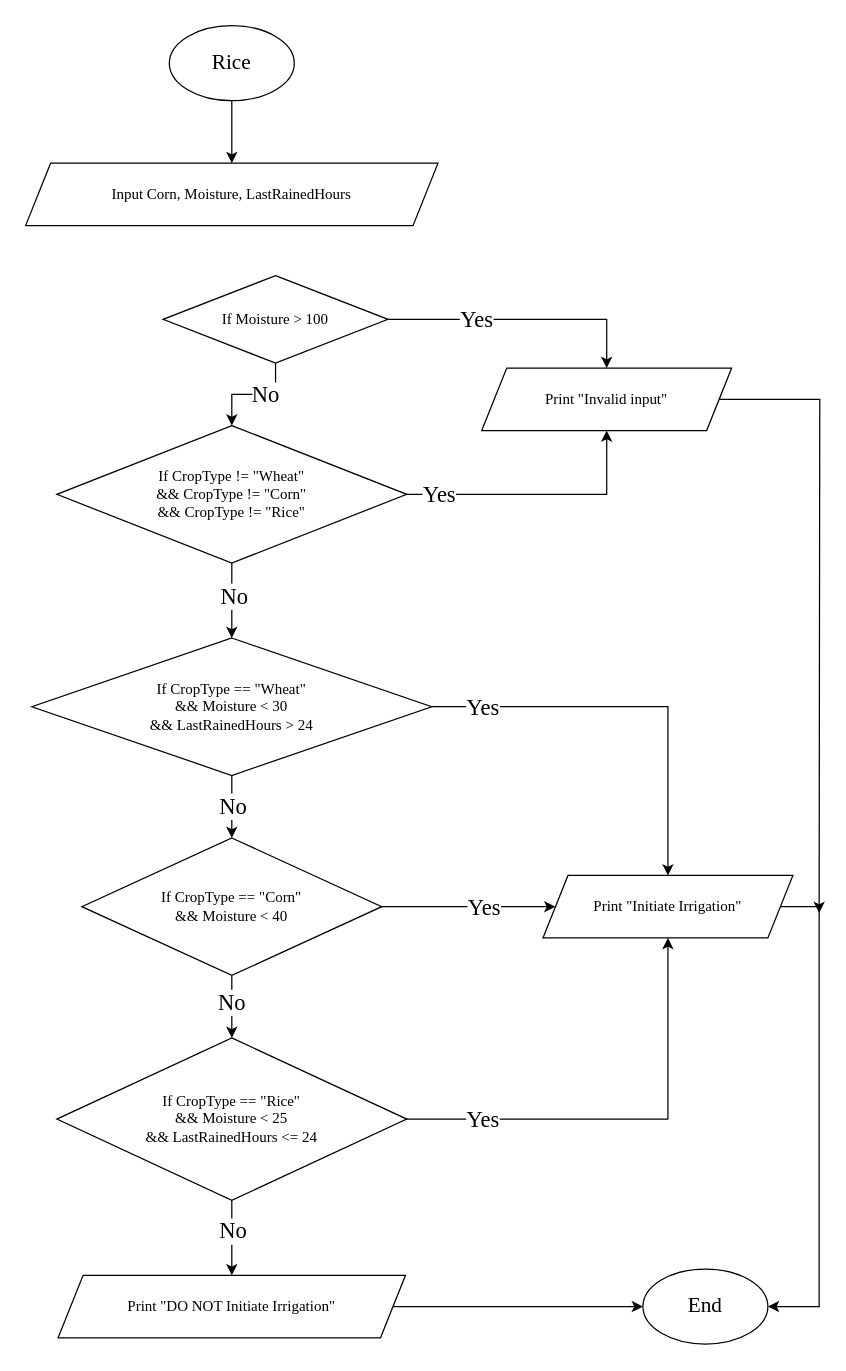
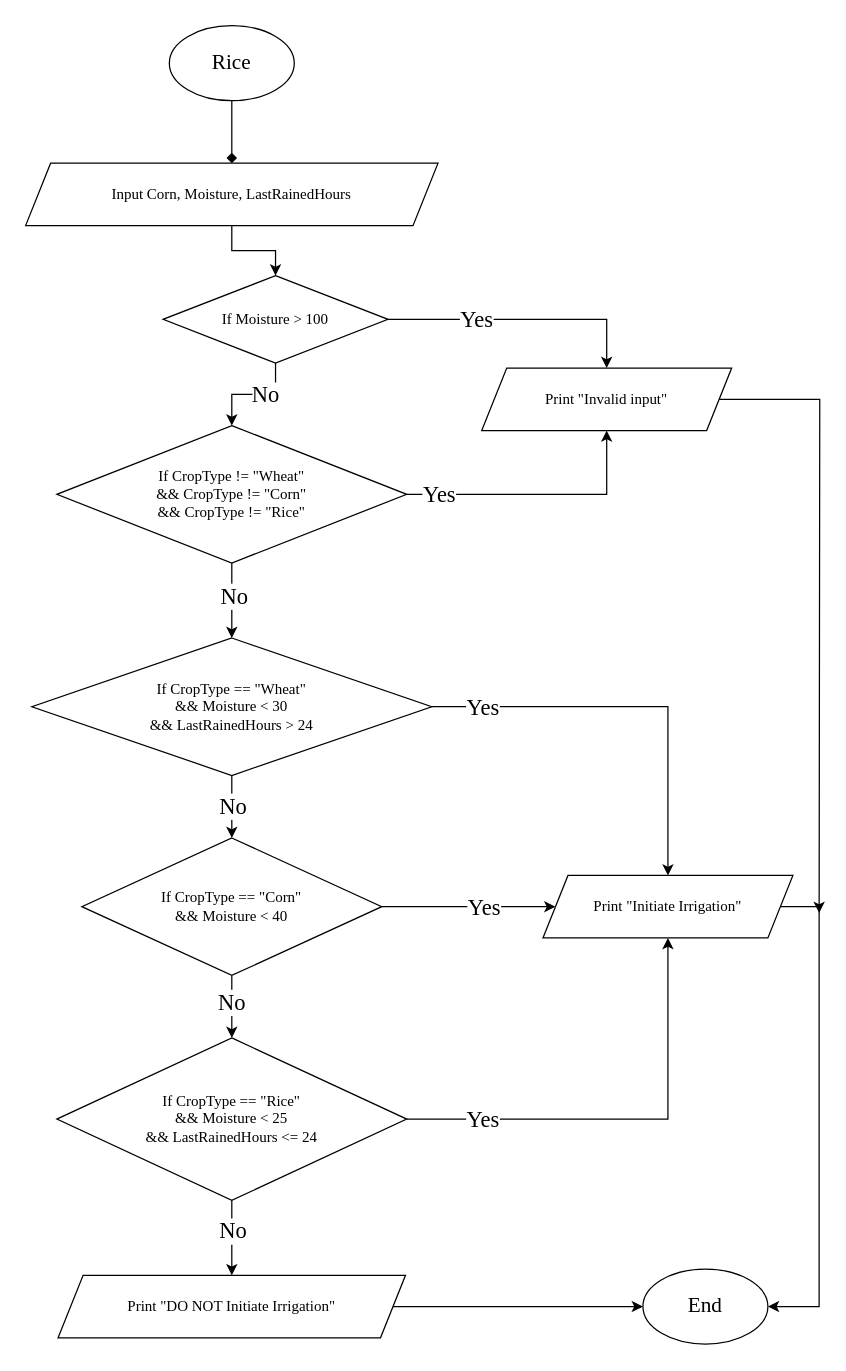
(232, 153) -> (232, 152)
none -> (249, 251)
